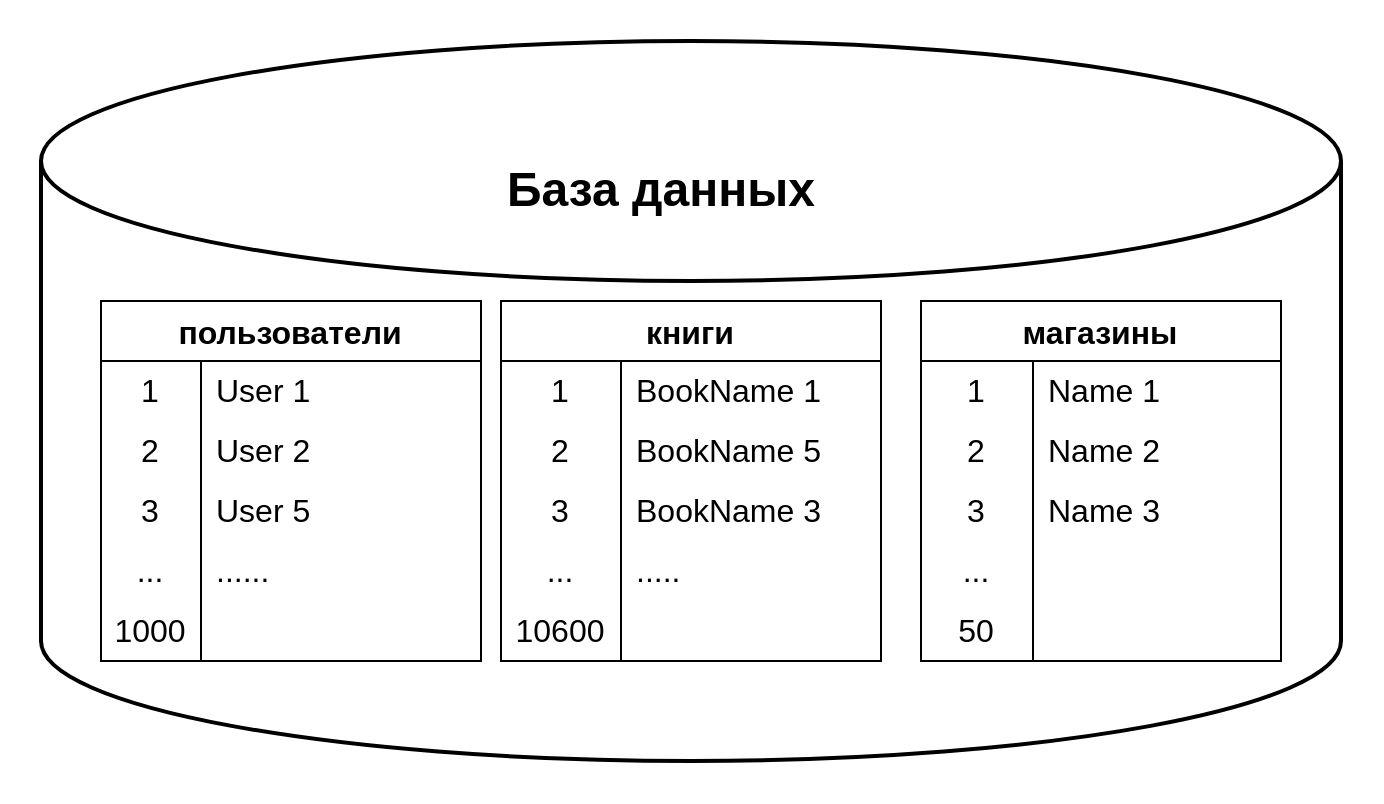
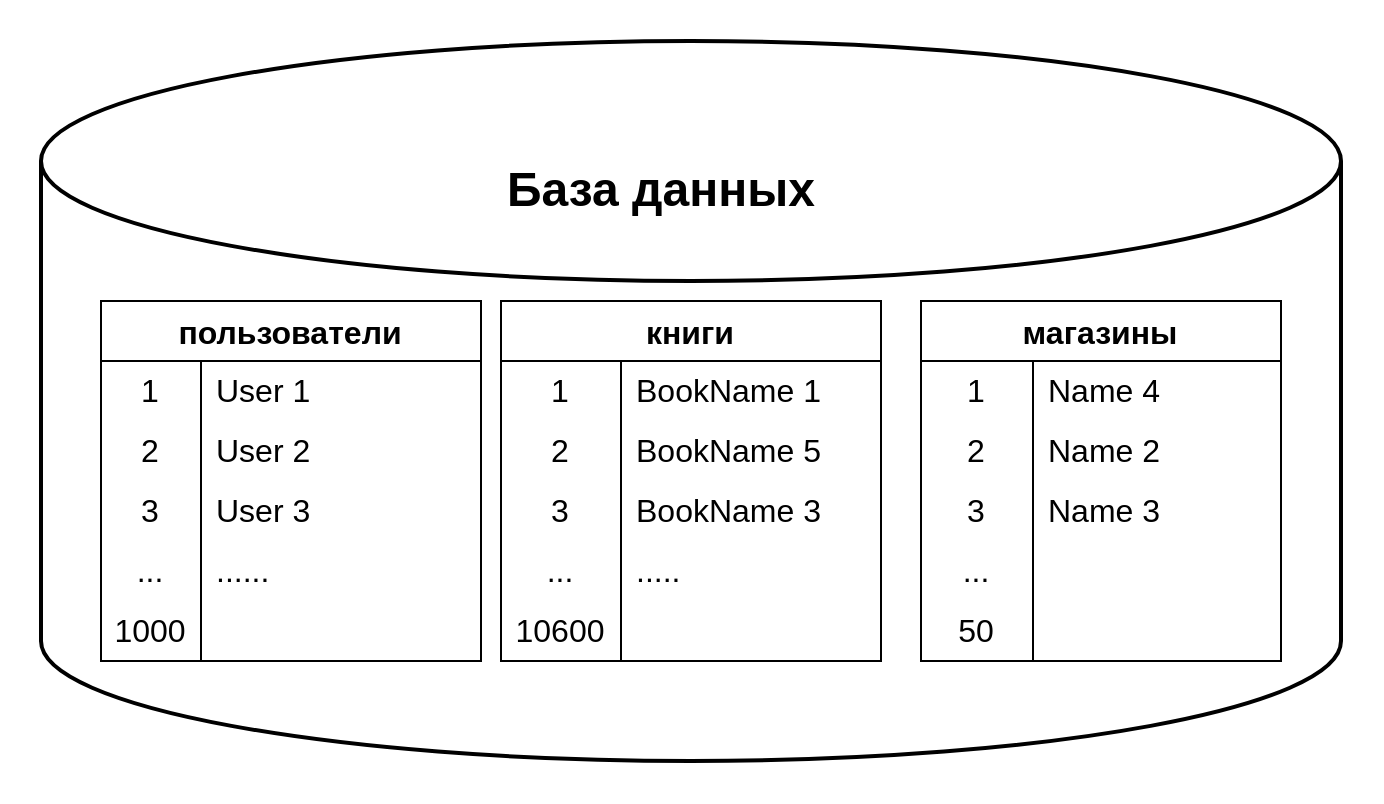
(1099, 391) -> (1099, 391)
(267, 511) -> (267, 511)
